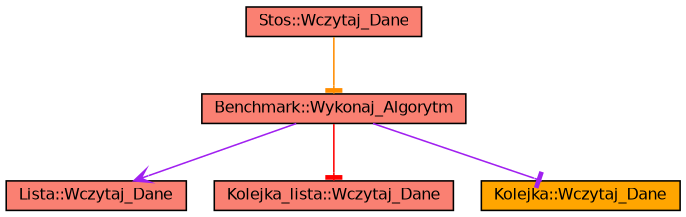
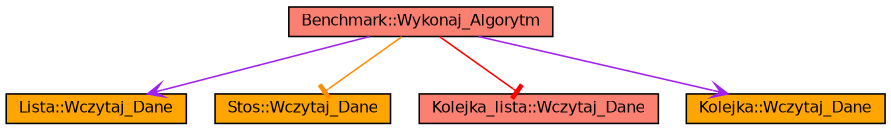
(334, 22) -> (303, 109)
(334, 61) -> (365, 63)
(453, 151) -> (596, 63)
(96, 196) -> (96, 109)
